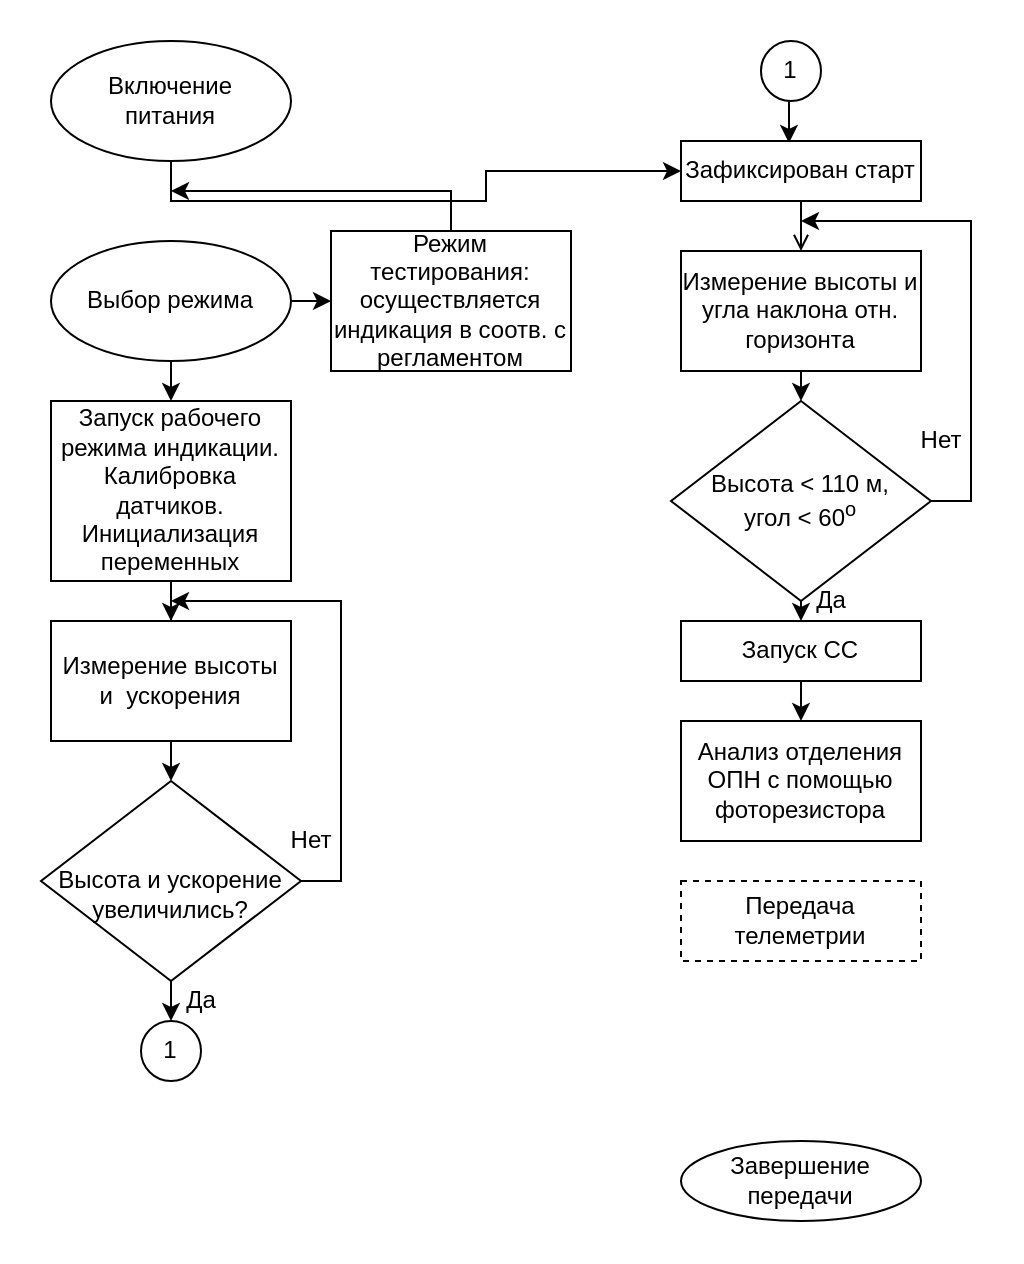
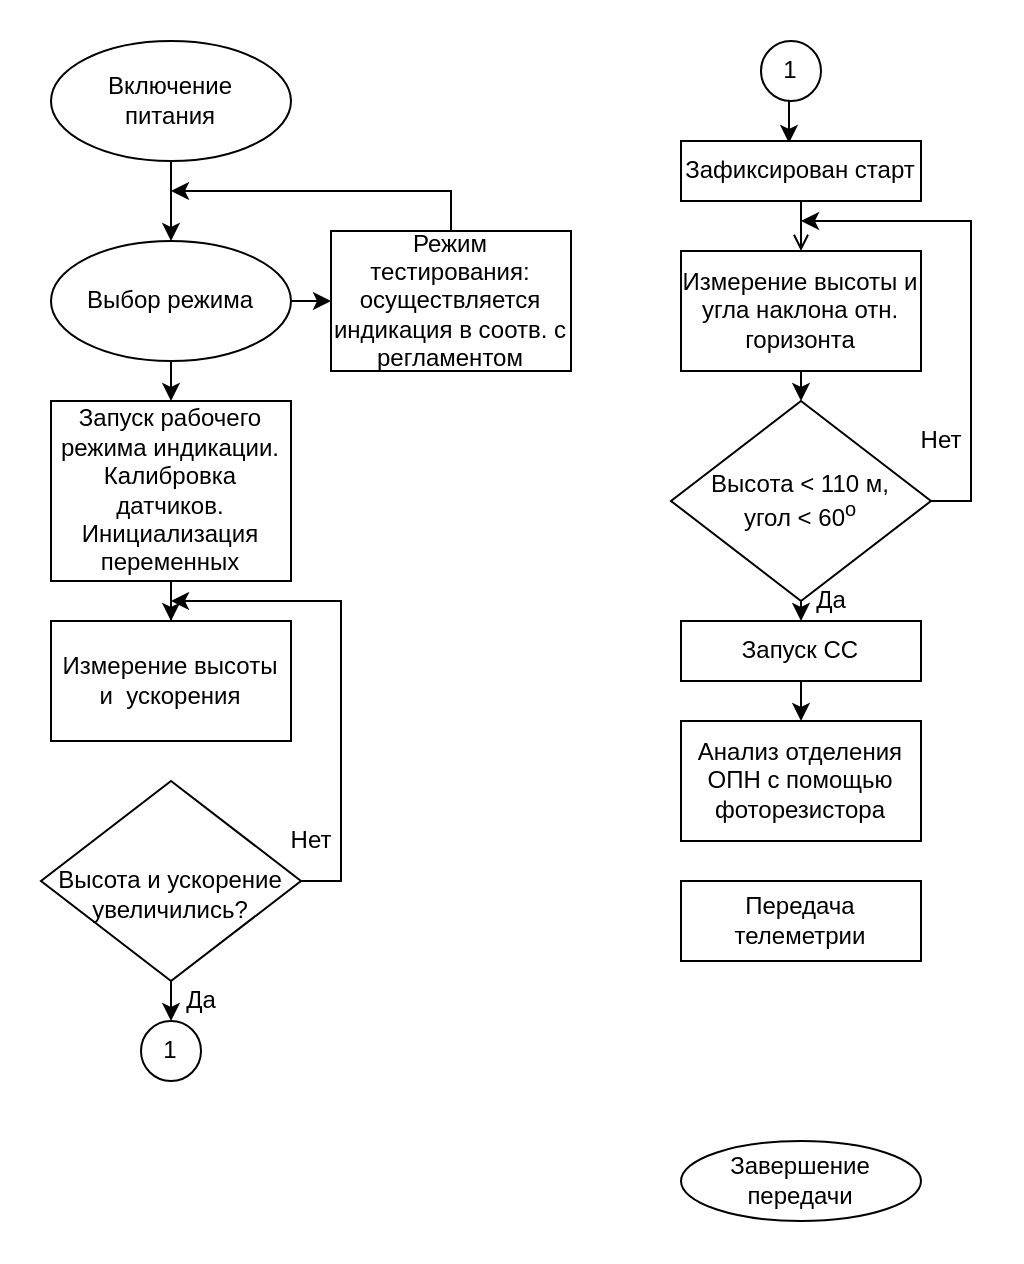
(433, 201) -> (171, 213)
(171, 754) -> none
(801, 921) -> (801, 921)
